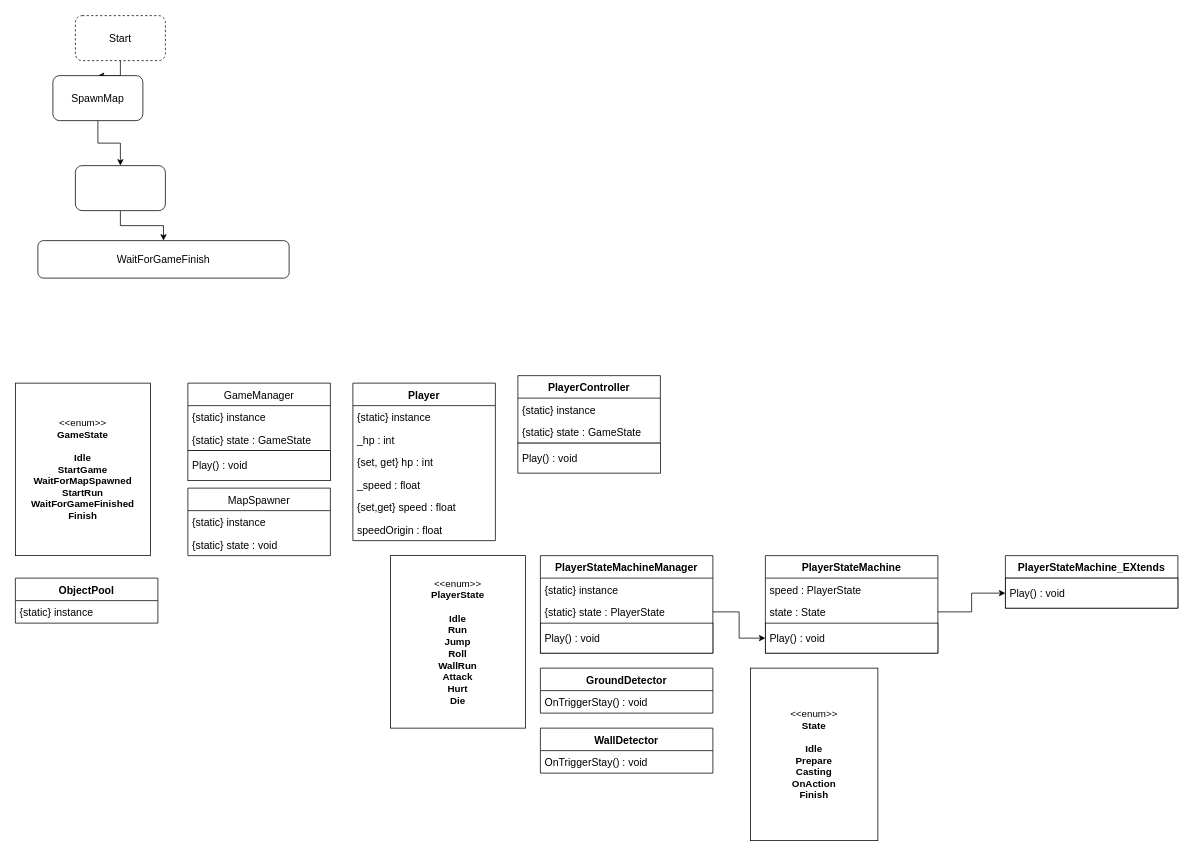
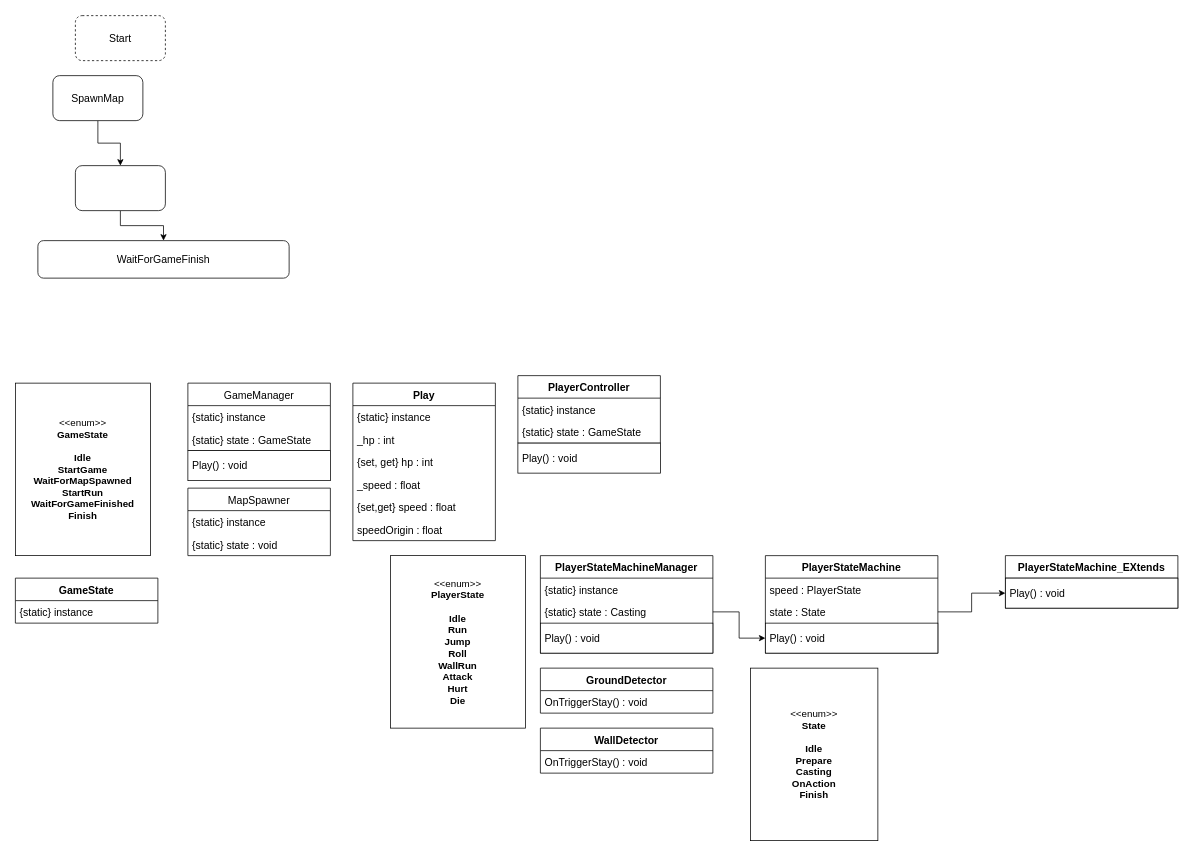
(120, 68) -> none
(424, 395) -> (424, 395)
(86, 590) -> (86, 590)
(619, 612) -> (607, 612)
